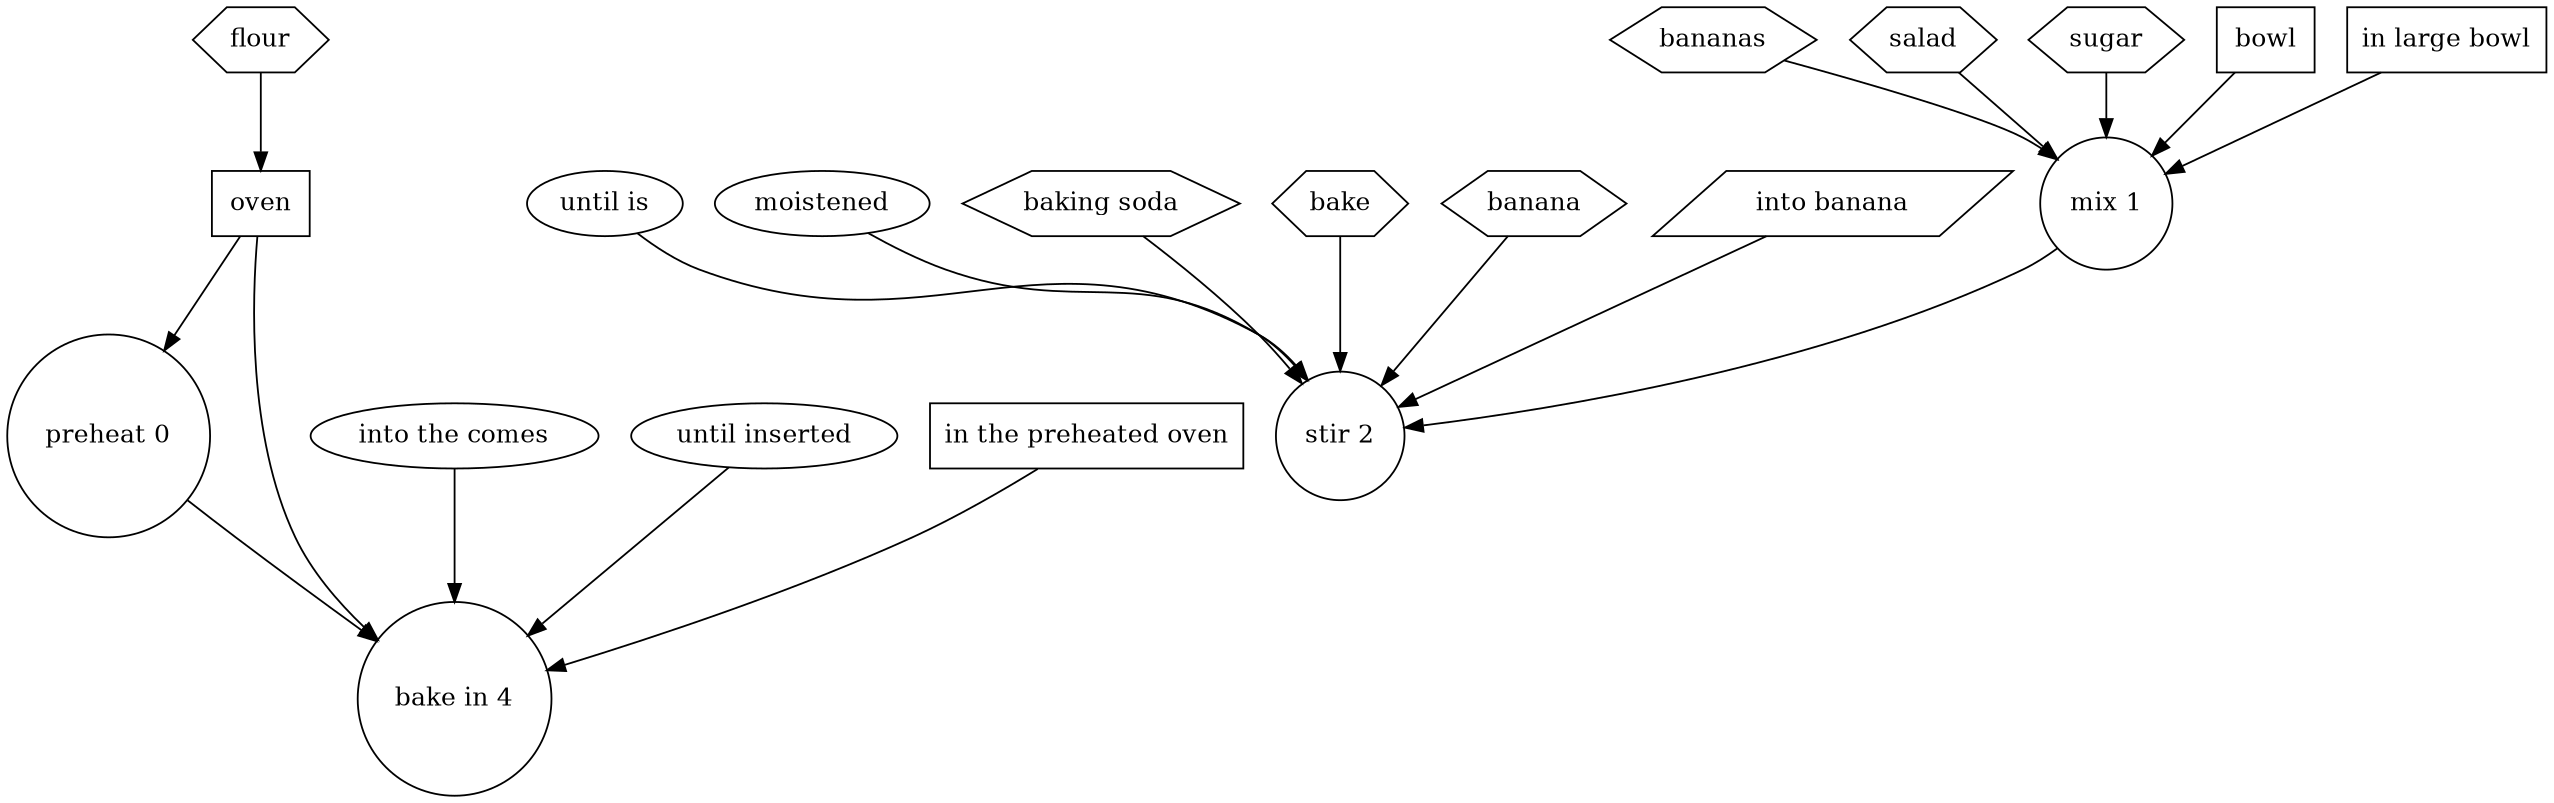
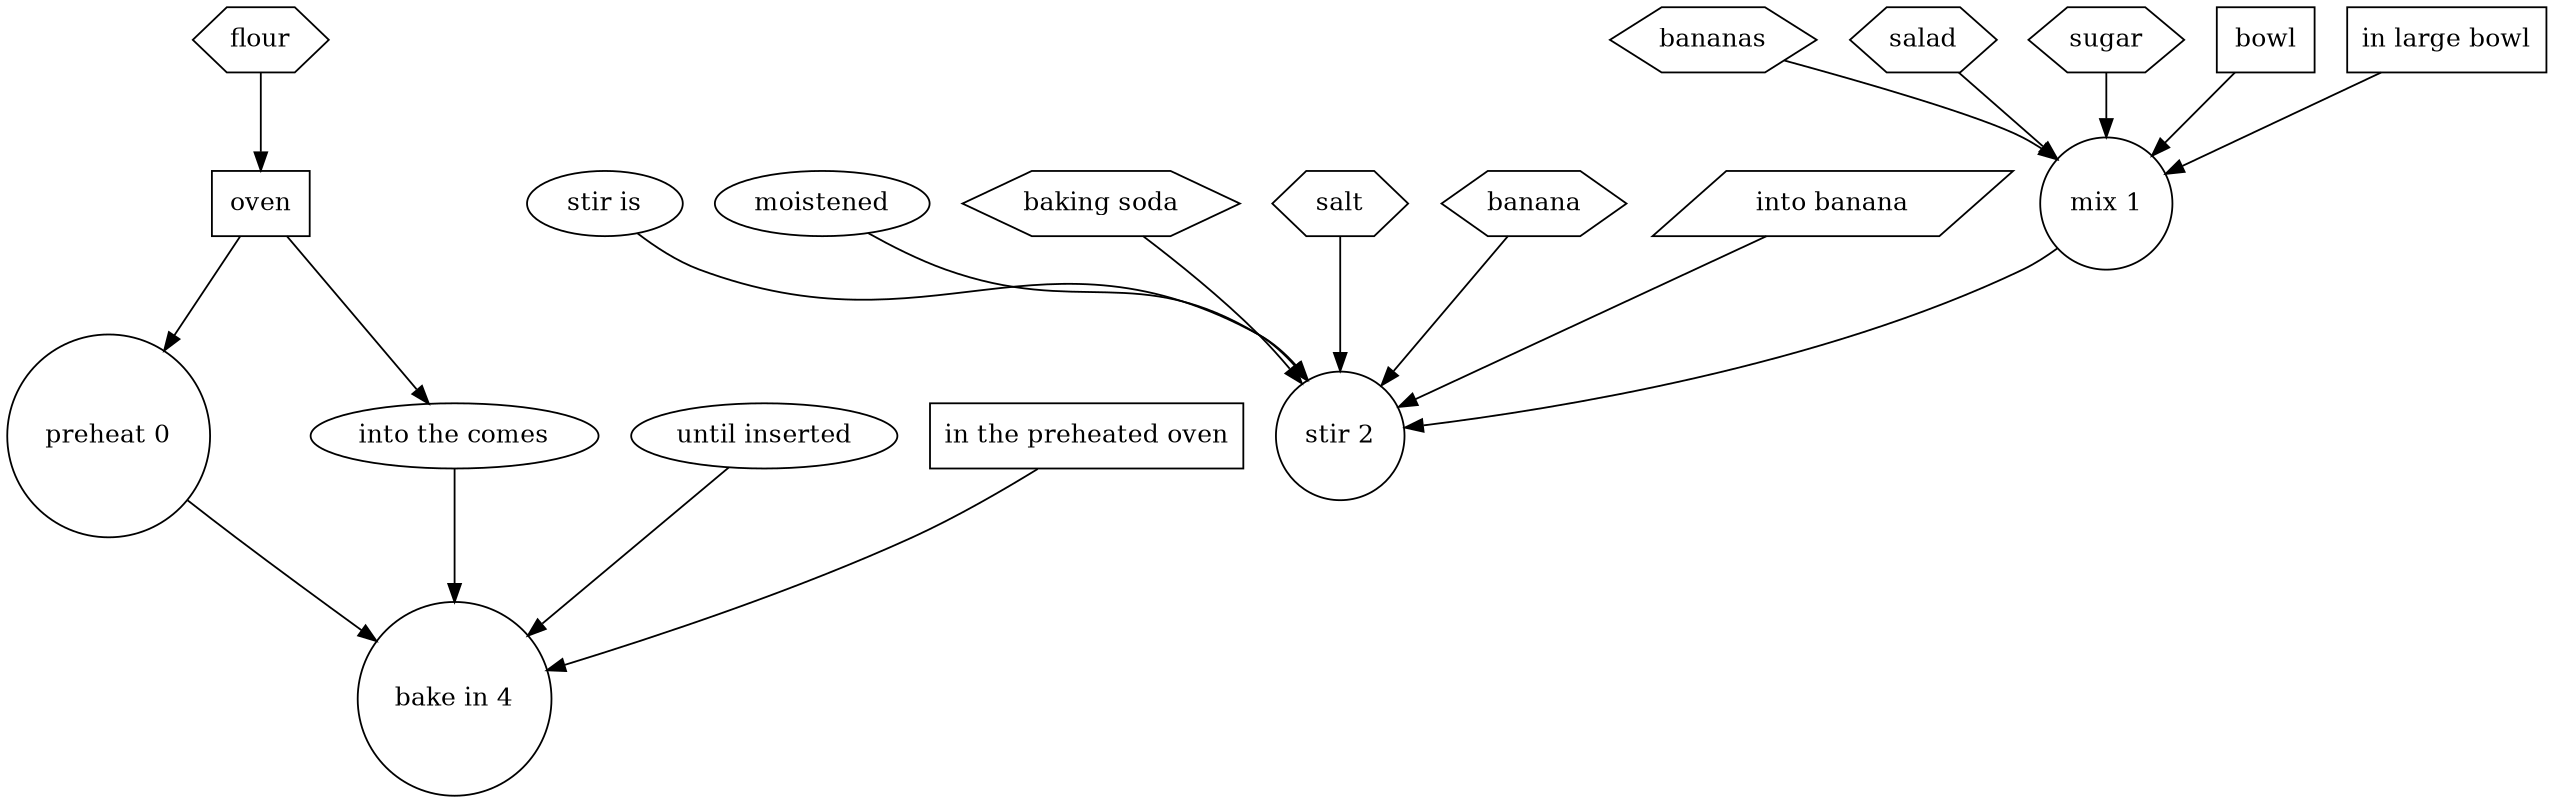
(605, 204) -> (605, 204)
(1340, 204) -> (1340, 204)
(266, 446) -> (352, 313)
